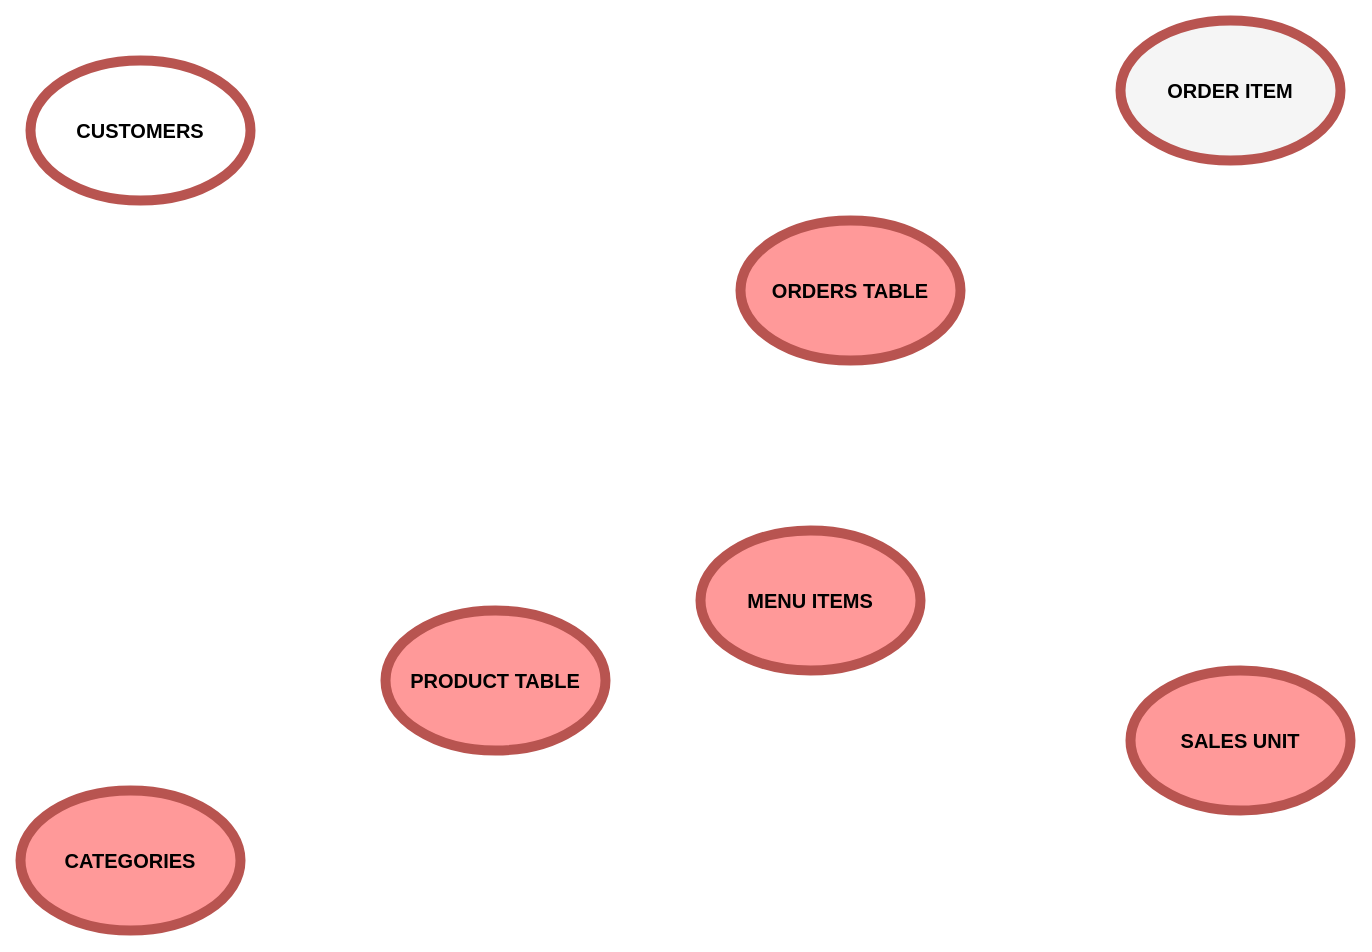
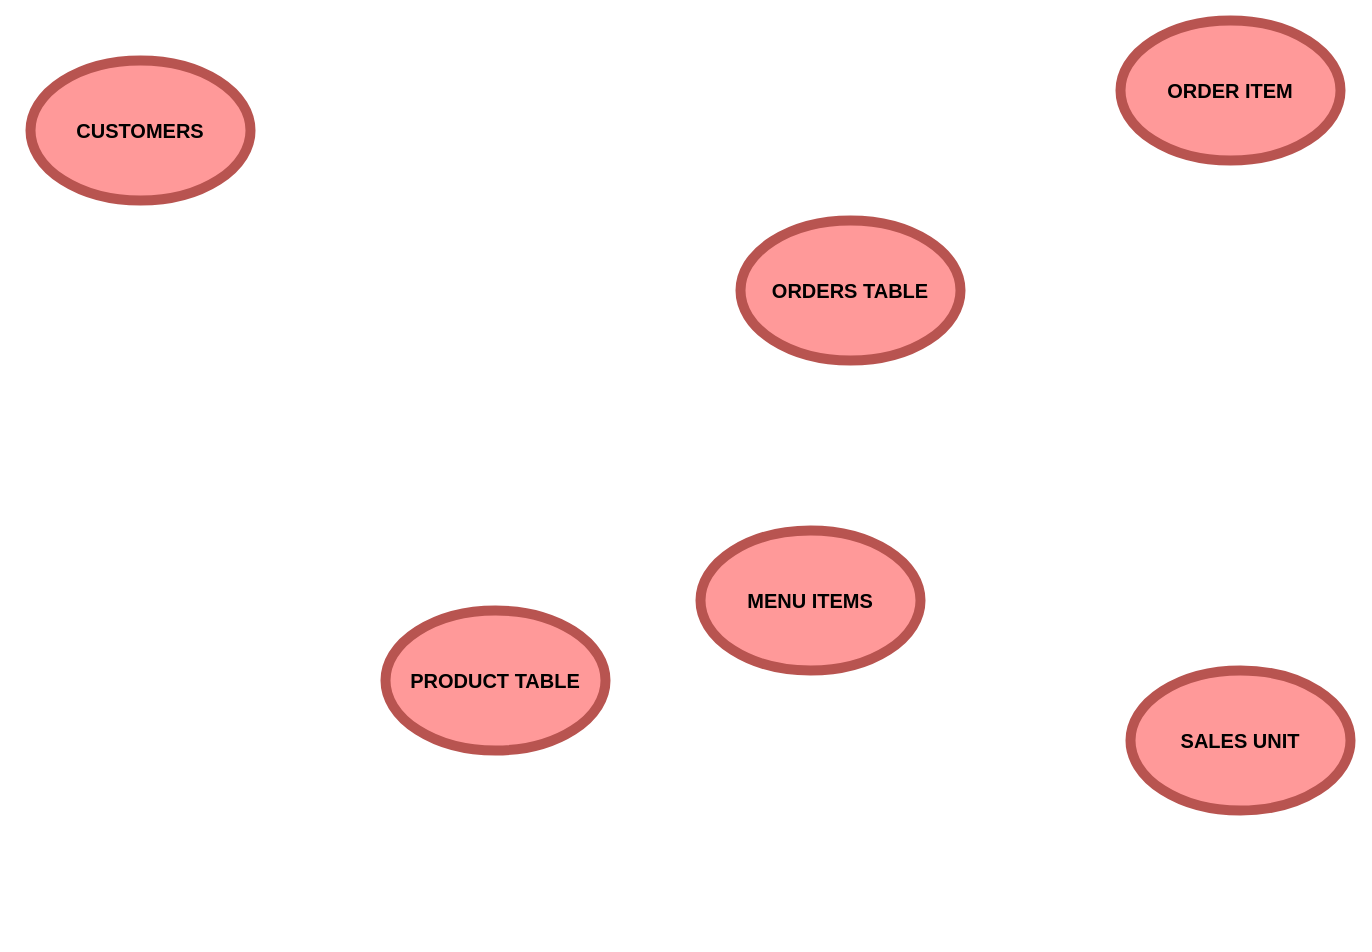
(1231, 91) -> (1231, 91)
(141, 131) -> (141, 131)
(131, 861) -> none
